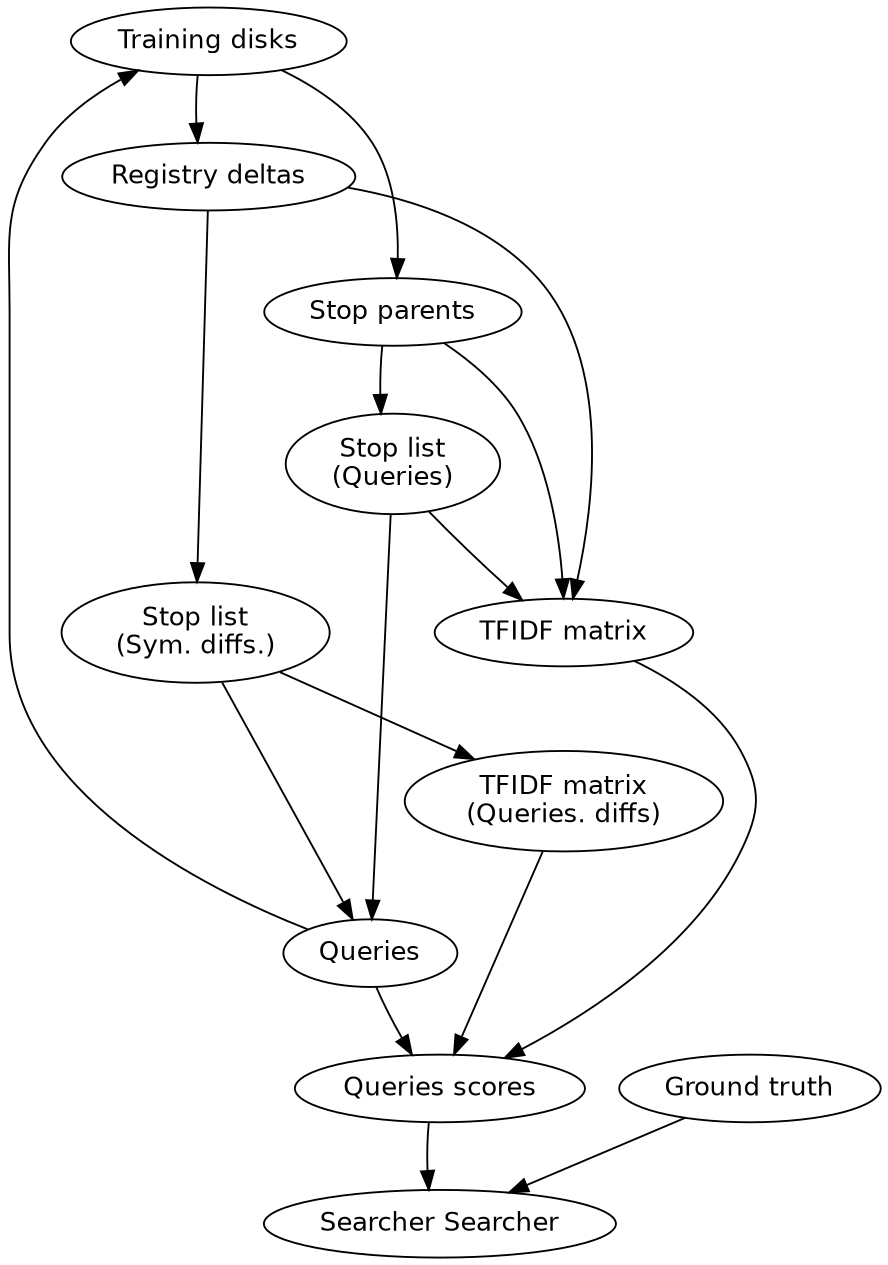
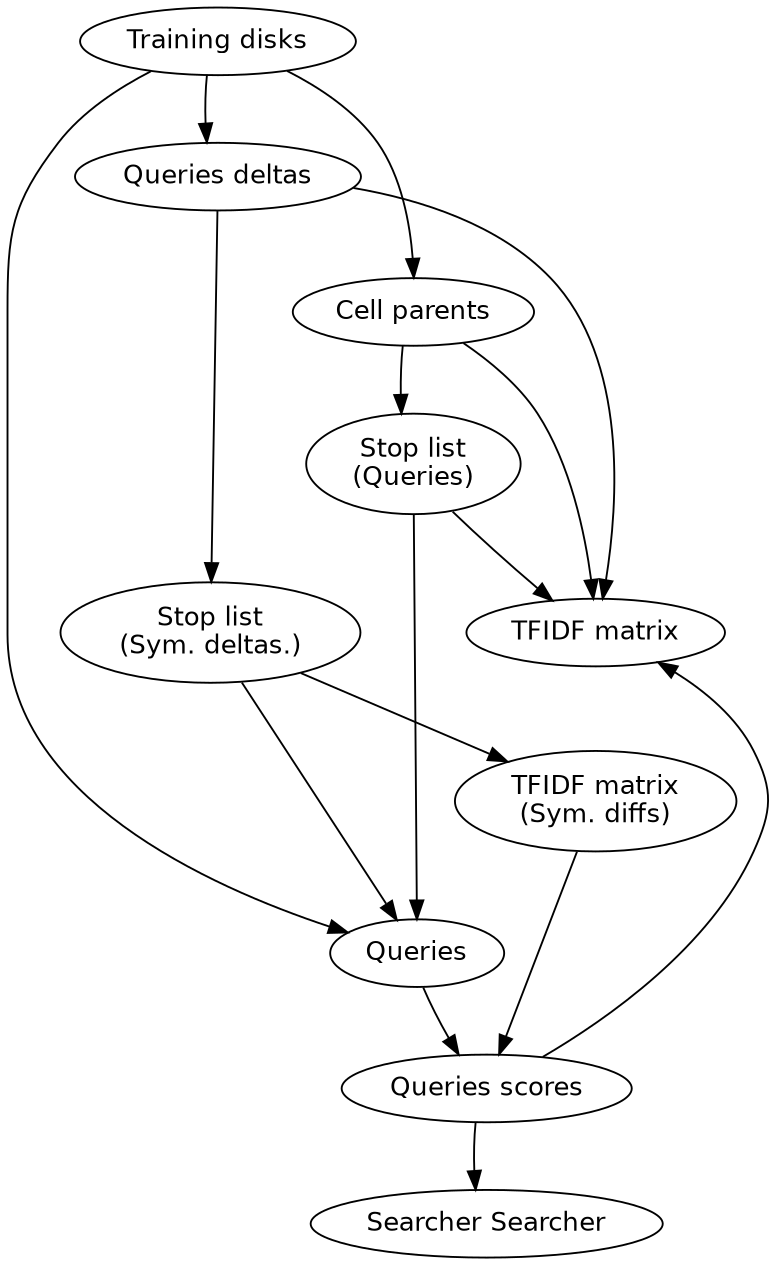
(209, 177) -> (218, 177)
(393, 312) -> (413, 312)
(10, 556) -> (8, 555)
(196, 633) -> (210, 633)
(564, 801) -> (596, 801)
(728, 874) -> (734, 887)
(750, 1088) -> none
